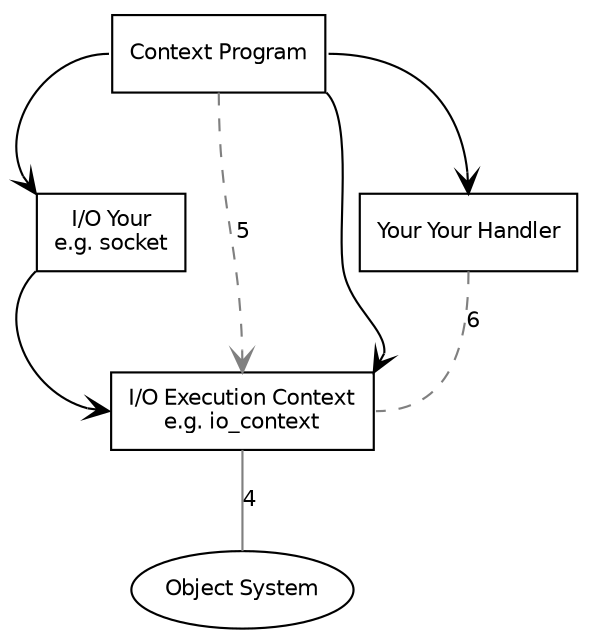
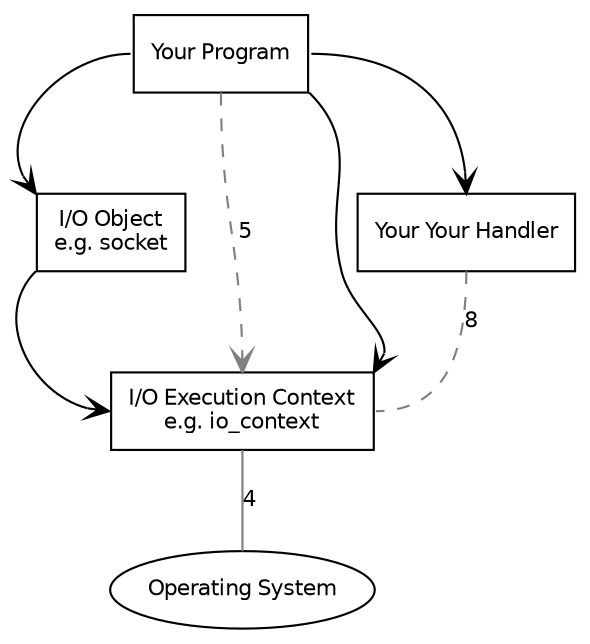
(219, 54) -> (221, 54)
(111, 232) -> (111, 232)
(474, 322) -> (472, 322)
(242, 590) -> (242, 590)
